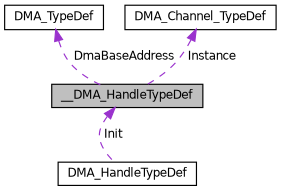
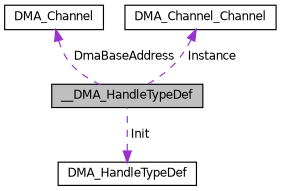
(54, 17) -> (54, 17)
(201, 17) -> (201, 17)
(100, 141) -> (127, 129)
